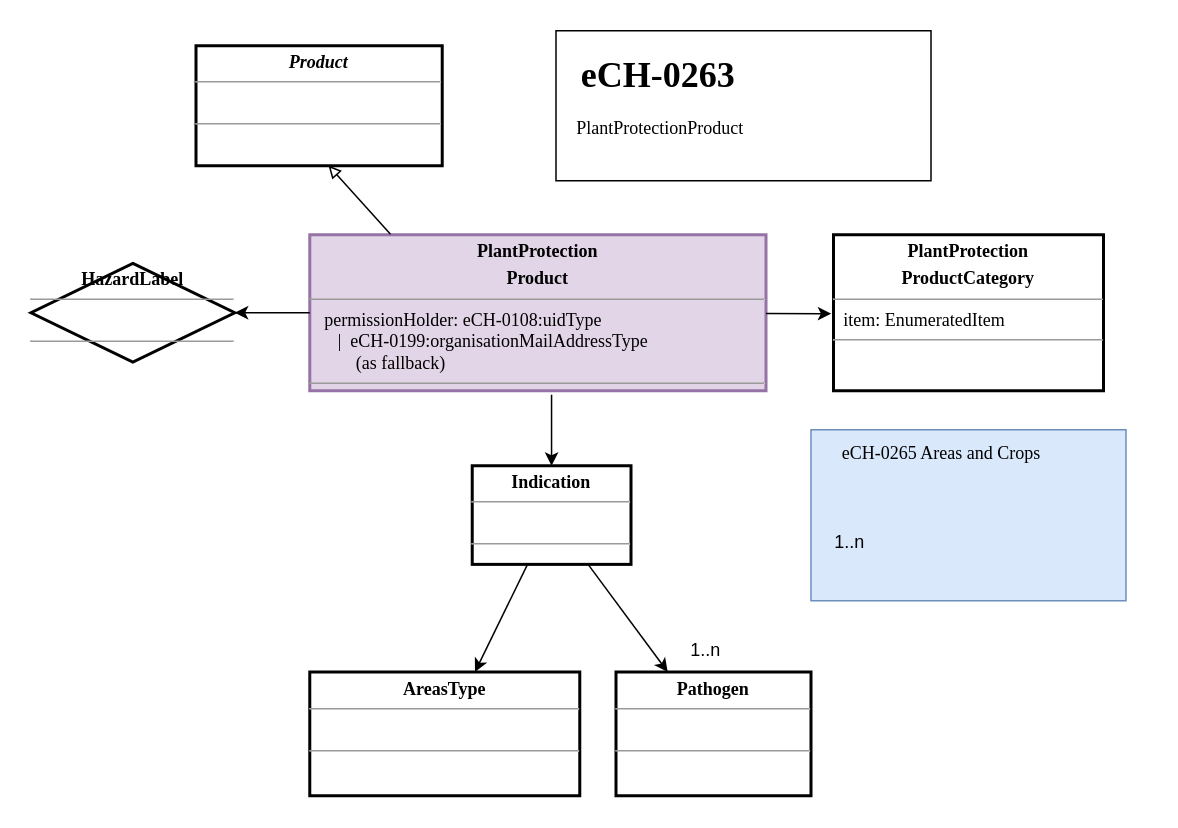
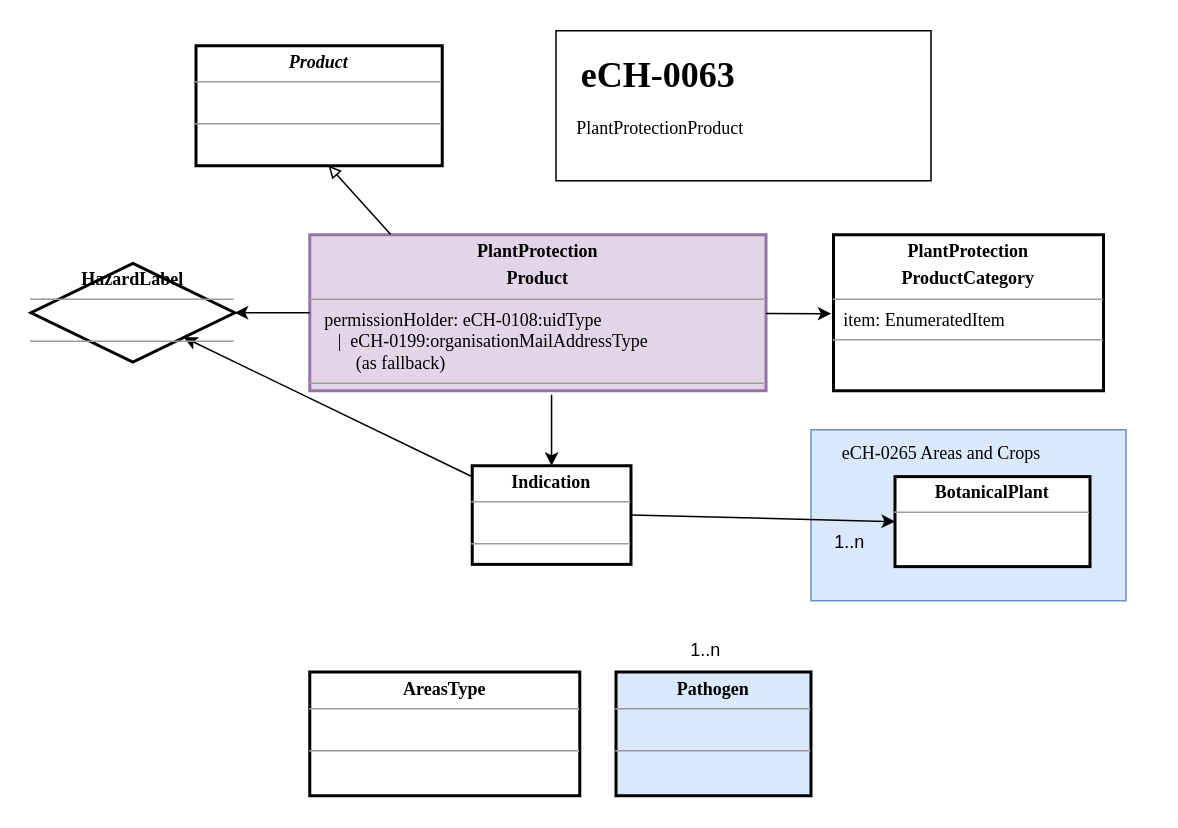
(622, 42) -> (622, 42)
none -> (759, 518)
none -> (992, 522)
(503, 614) -> (331, 409)
(625, 615) -> none
(713, 734) -> (713, 734)
